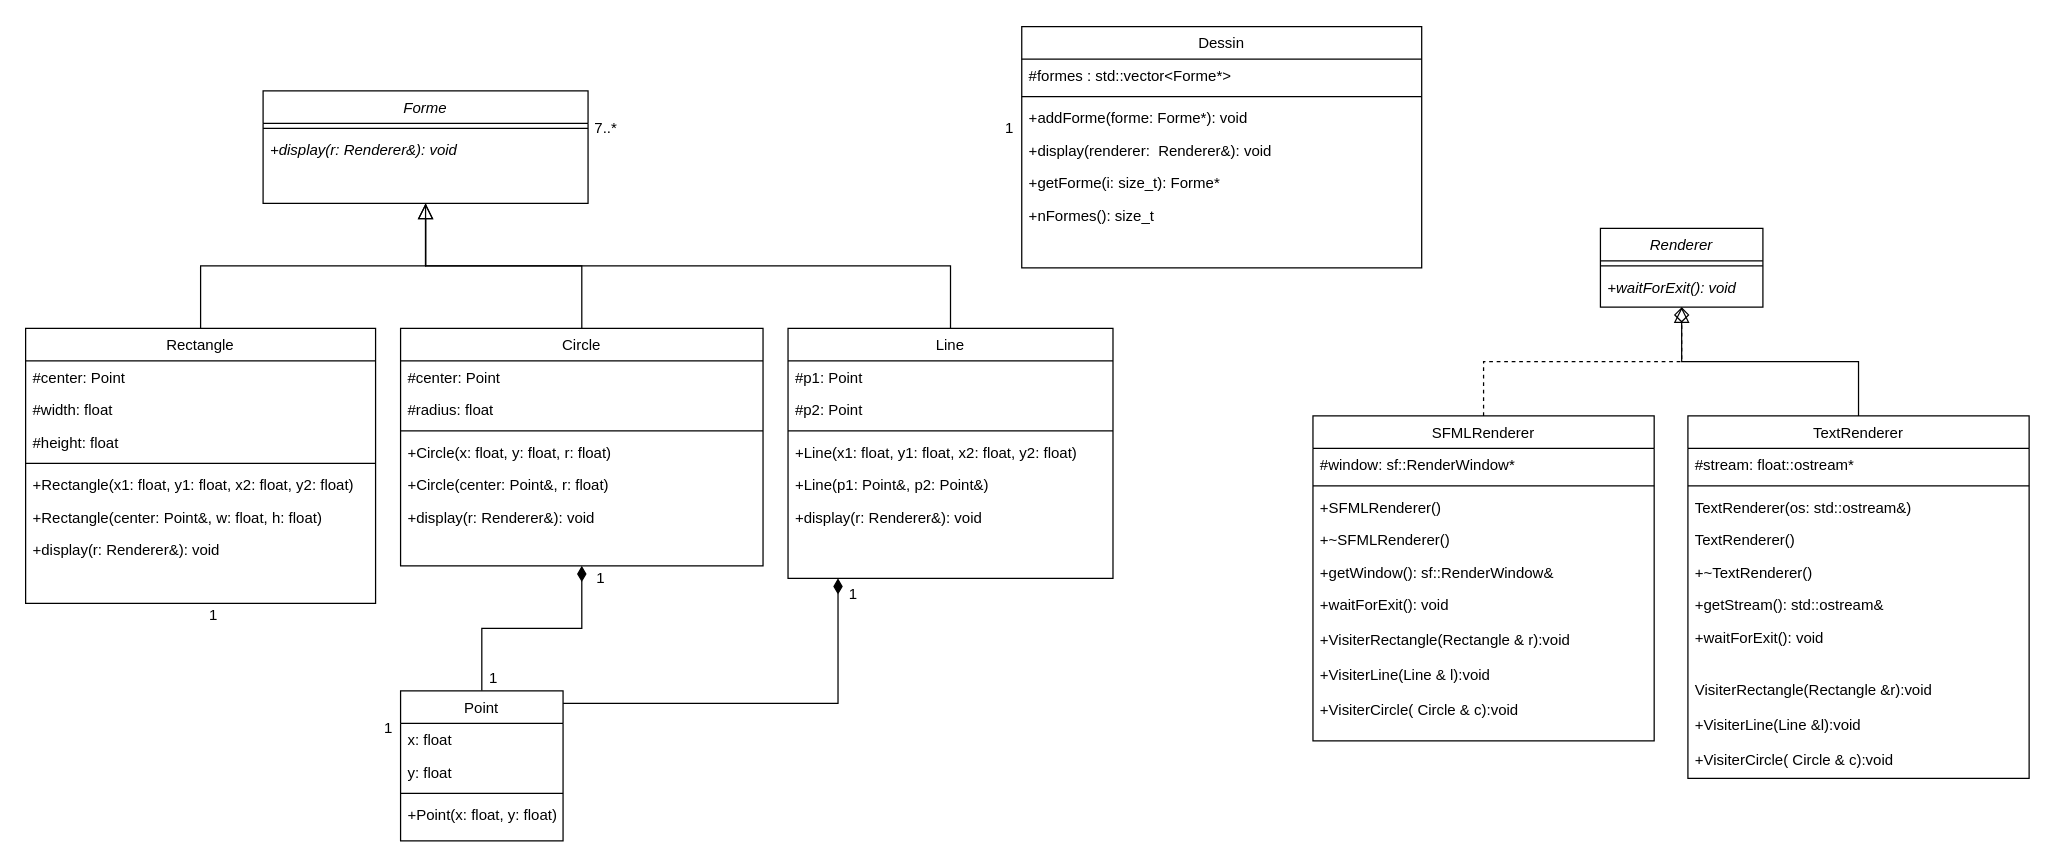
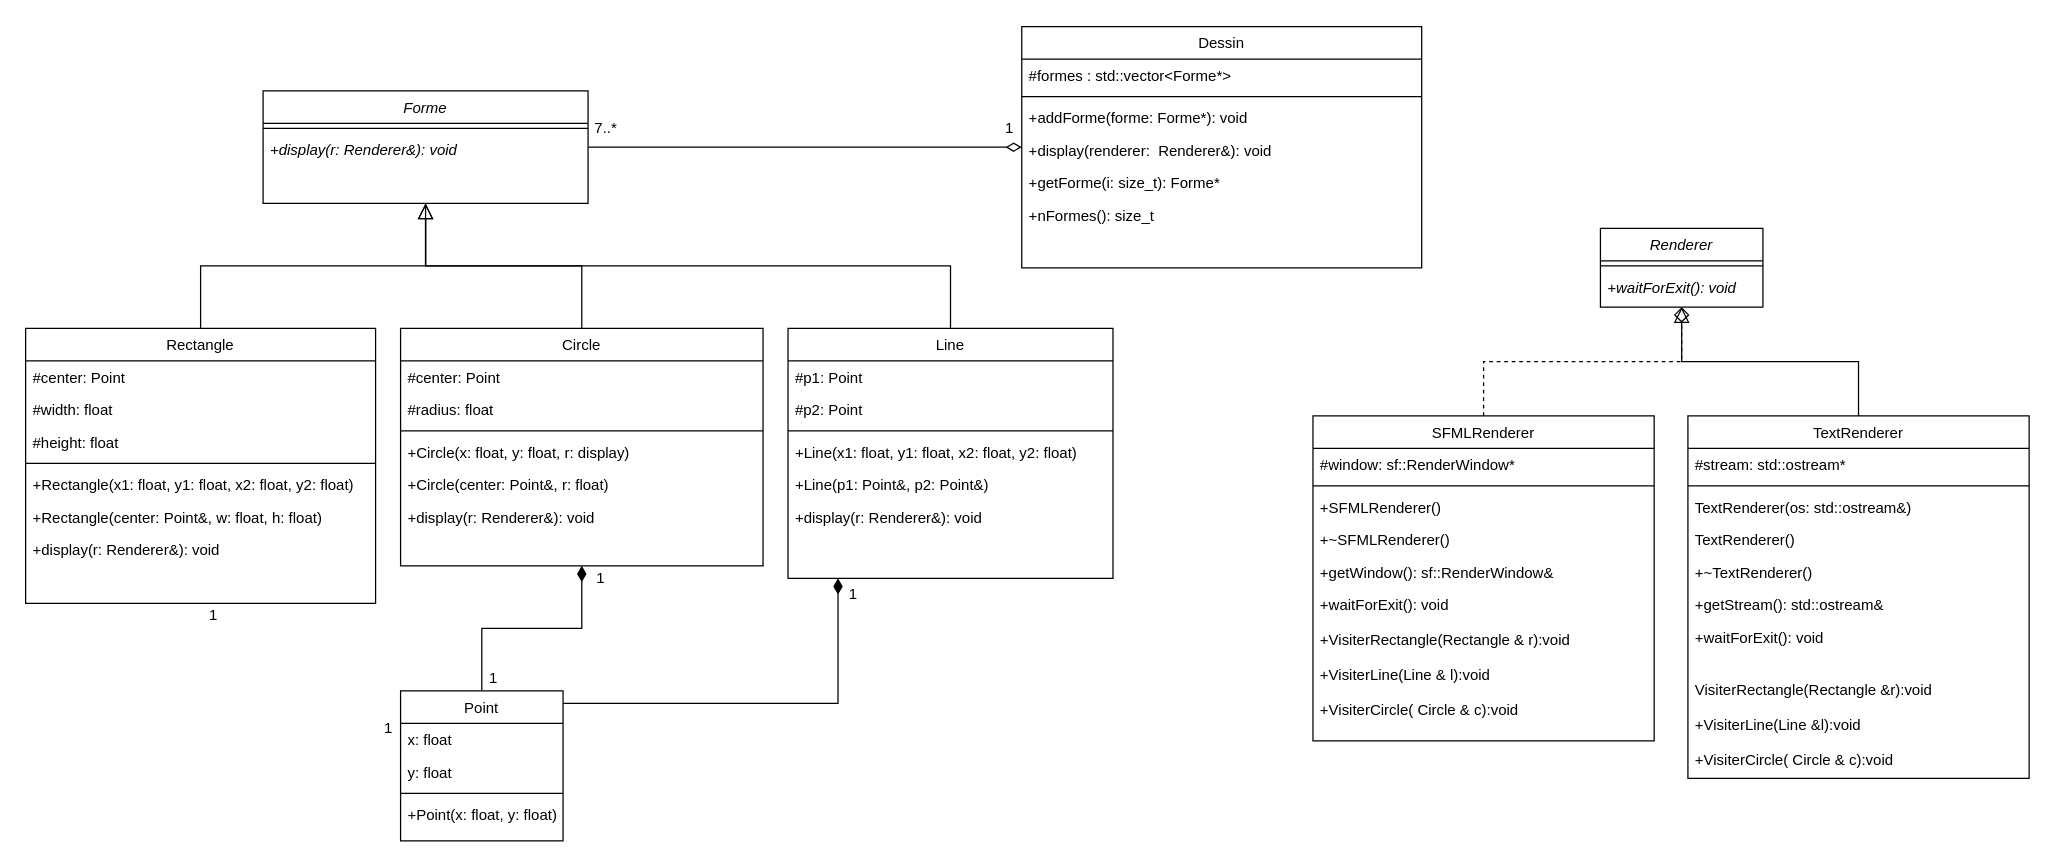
none -> (799, 147)
(534, 453) -> (540, 453)
(1786, 465) -> (1780, 465)
